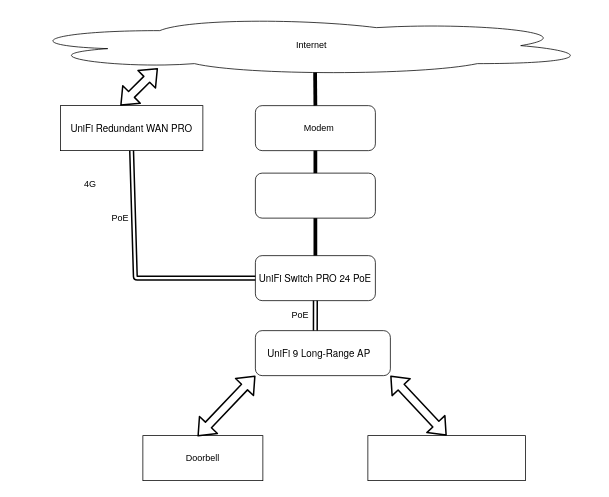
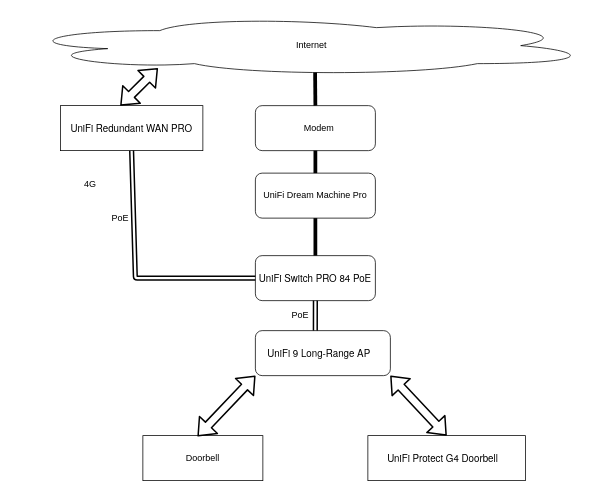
none -> (315, 195)
(315, 278) -> (315, 278)
none -> (443, 458)
